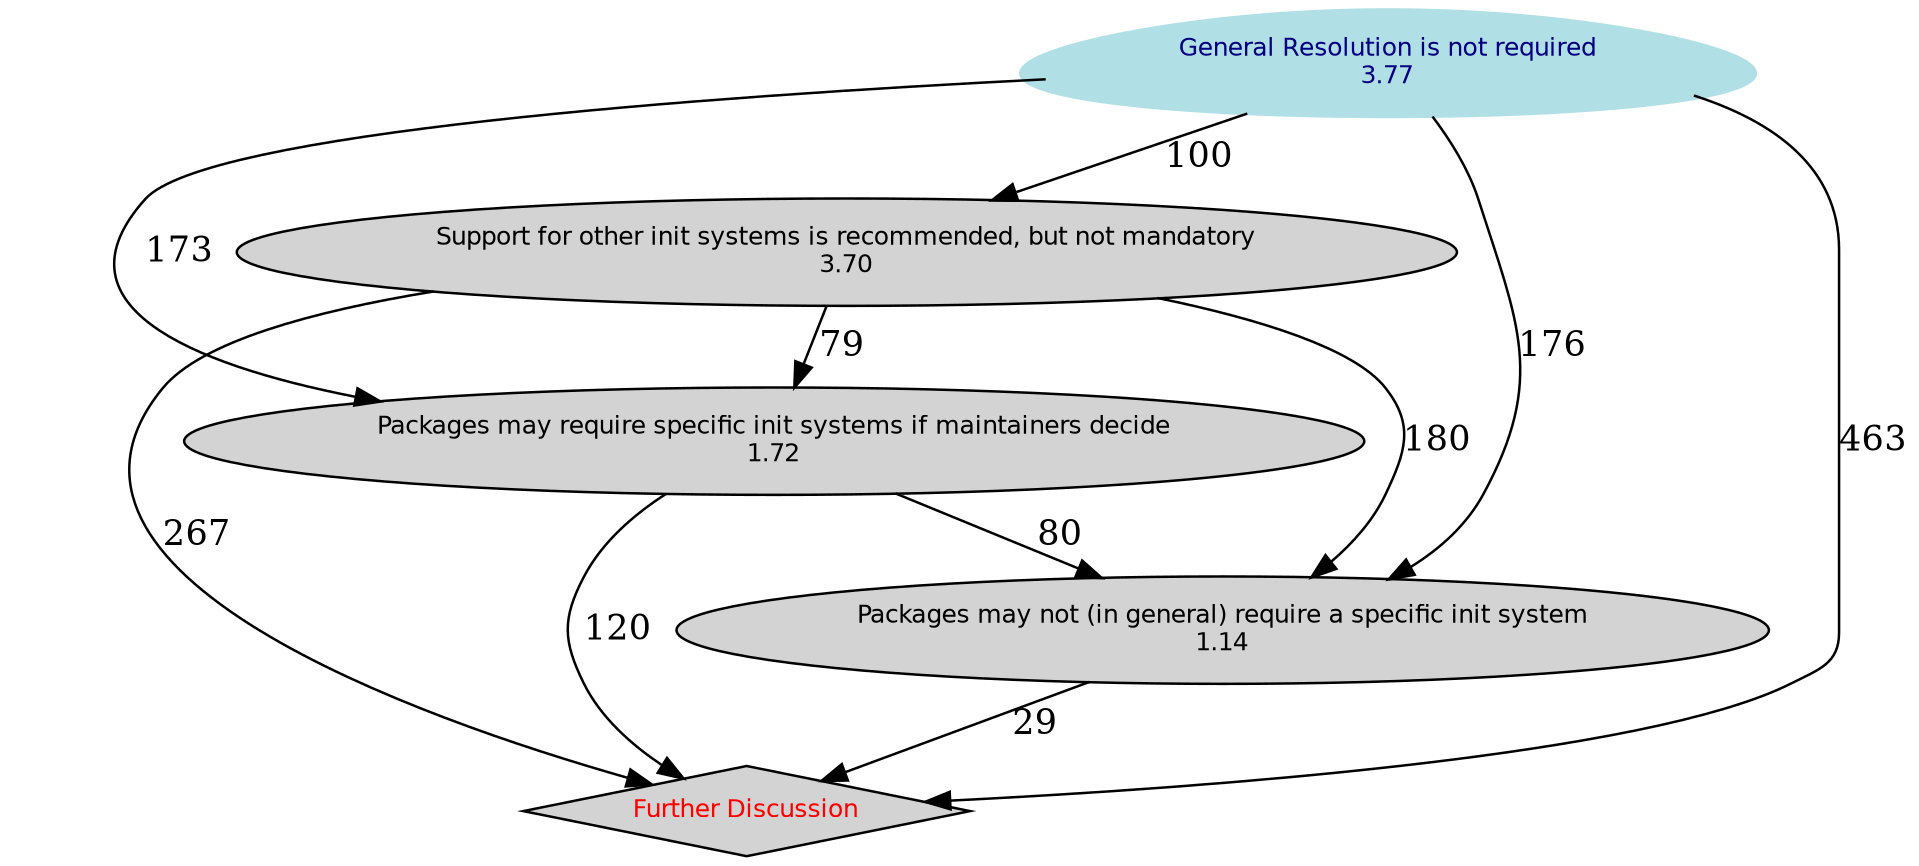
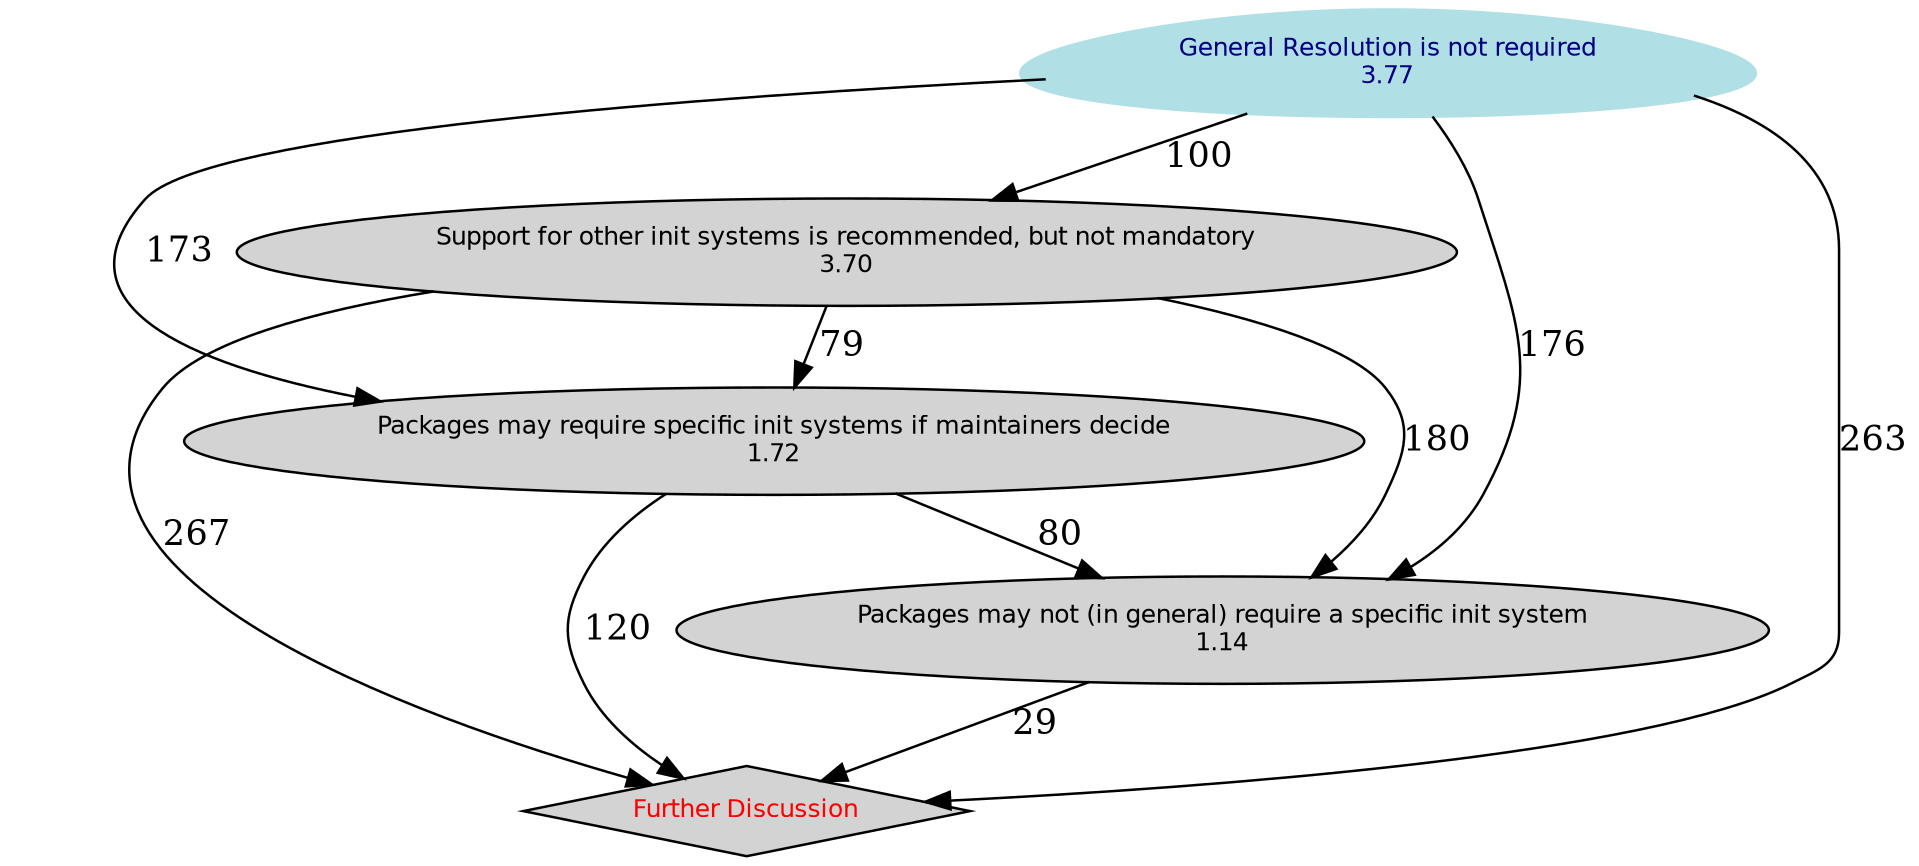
(1874, 441) -> (1874, 441)
